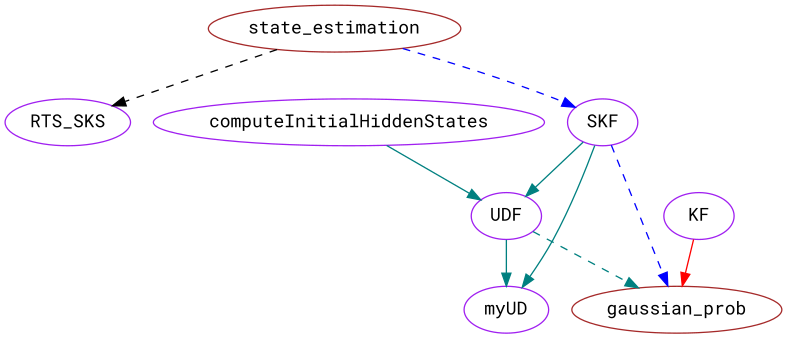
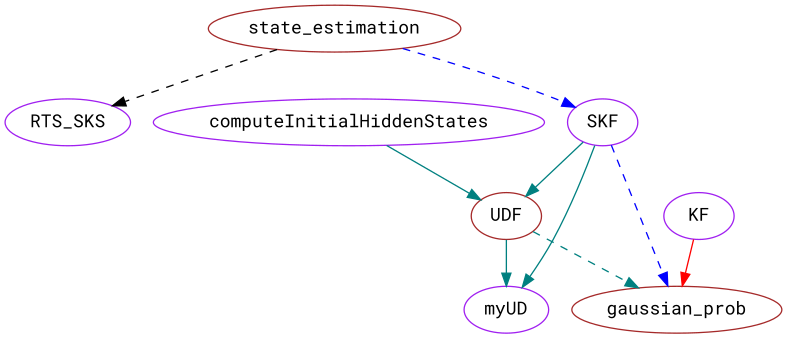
(506, 216) -> (506, 216)
